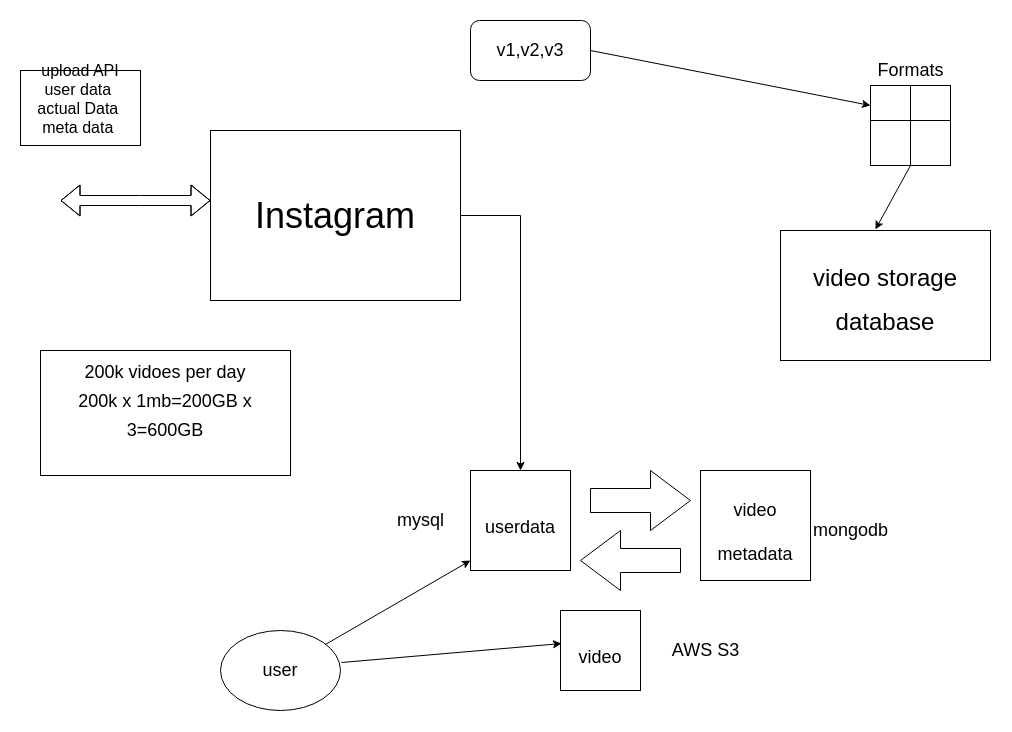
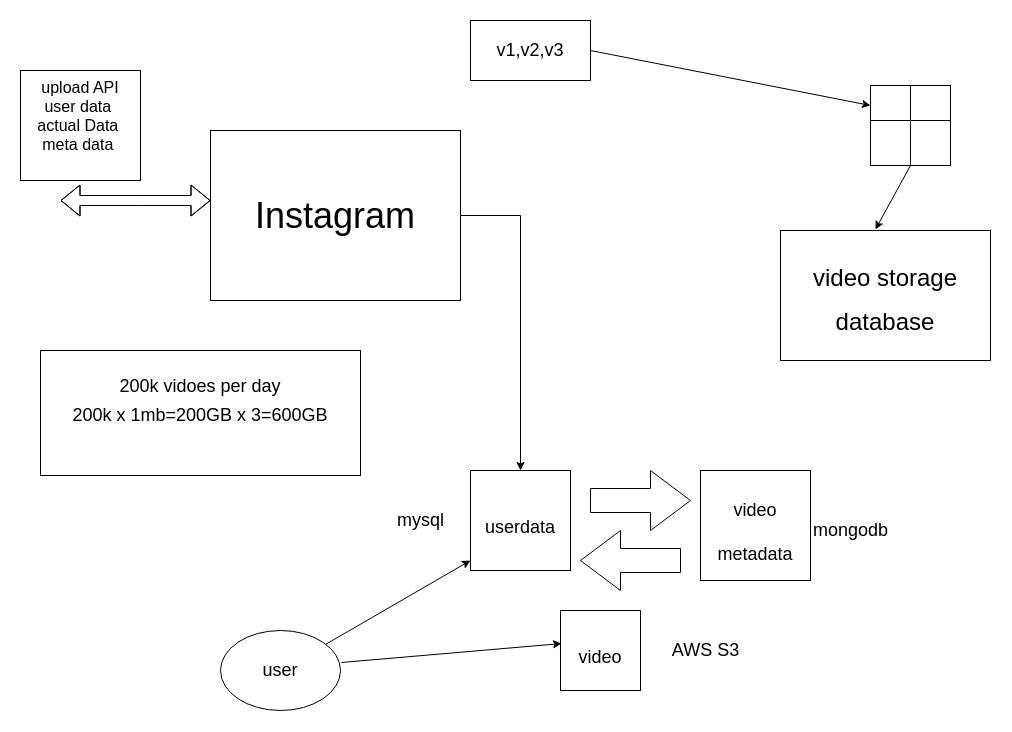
(531, 51) -> (531, 51)
(911, 71) -> none
(81, 108) -> (81, 126)
(166, 413) -> (201, 413)
